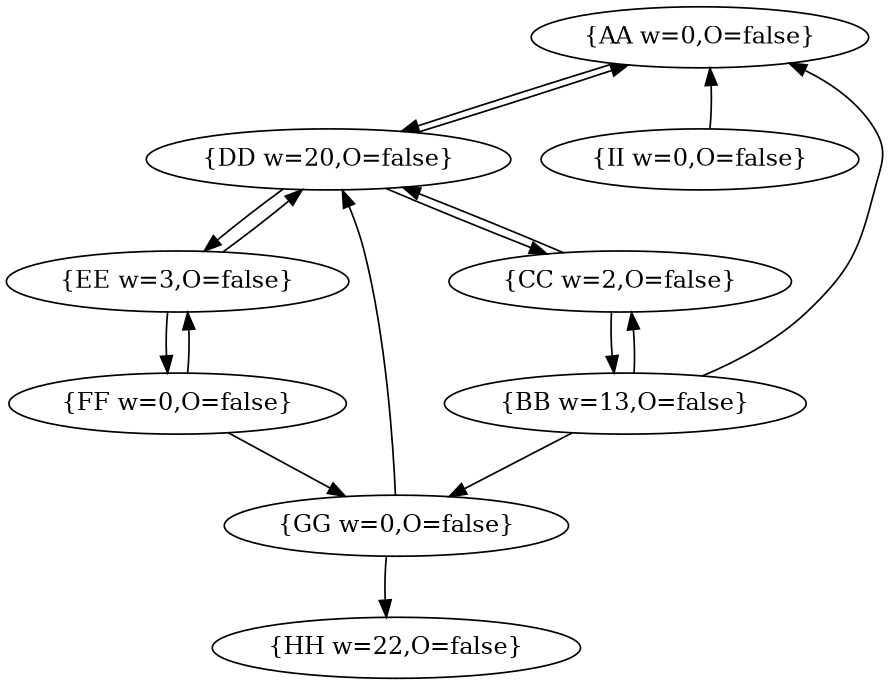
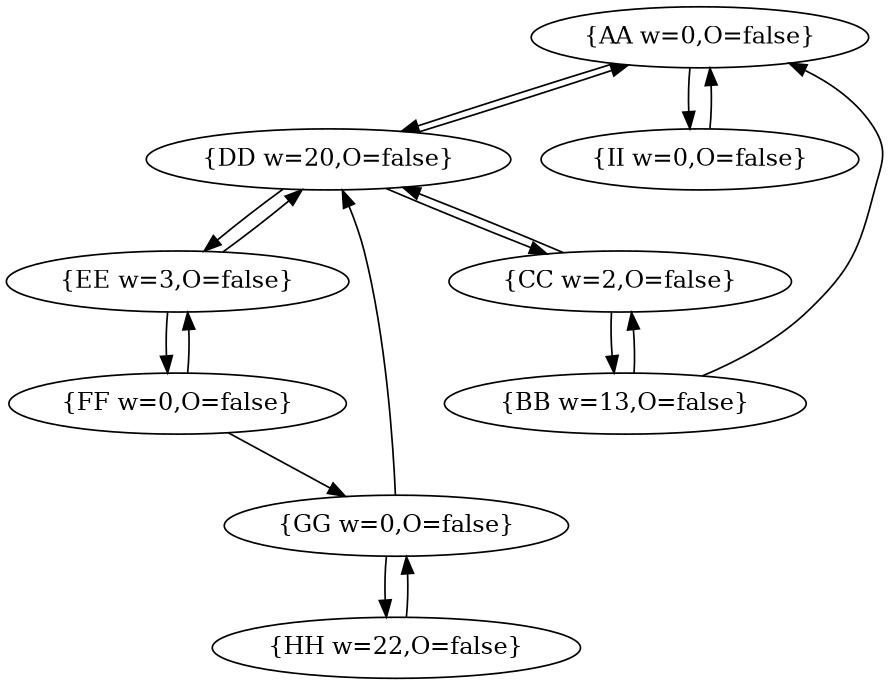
none -> (689, 90)
(518, 461) -> (408, 595)
